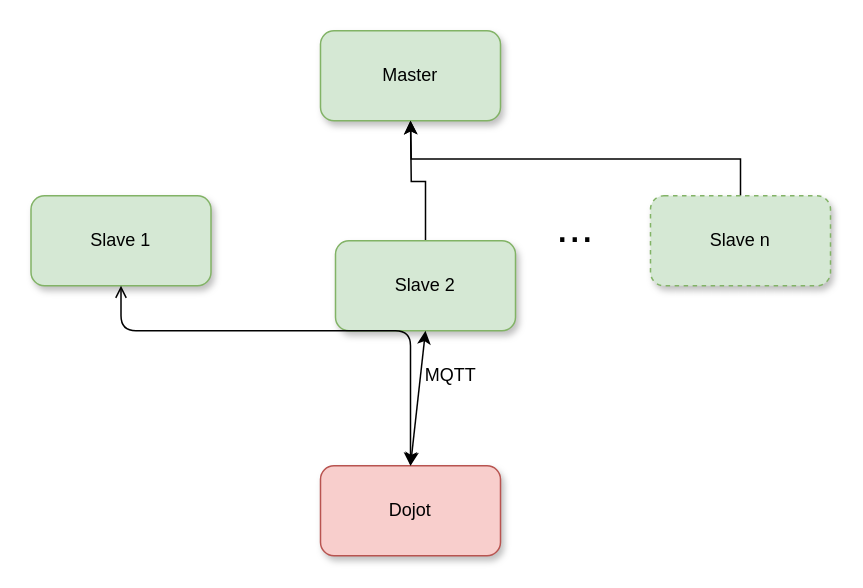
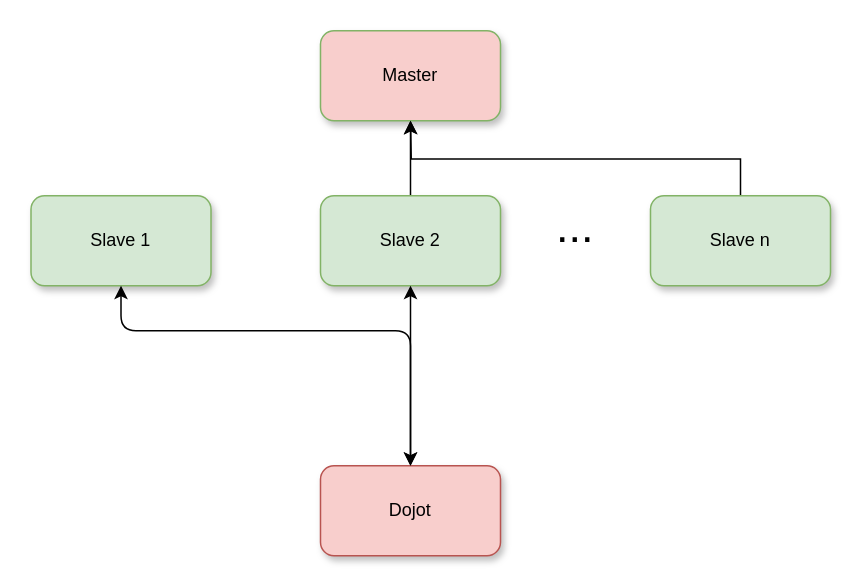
(410, 76) -> (410, 76)
(740, 241) -> (740, 241)
(425, 286) -> (410, 241)
(121, 294) -> (121, 297)
(451, 376) -> none
